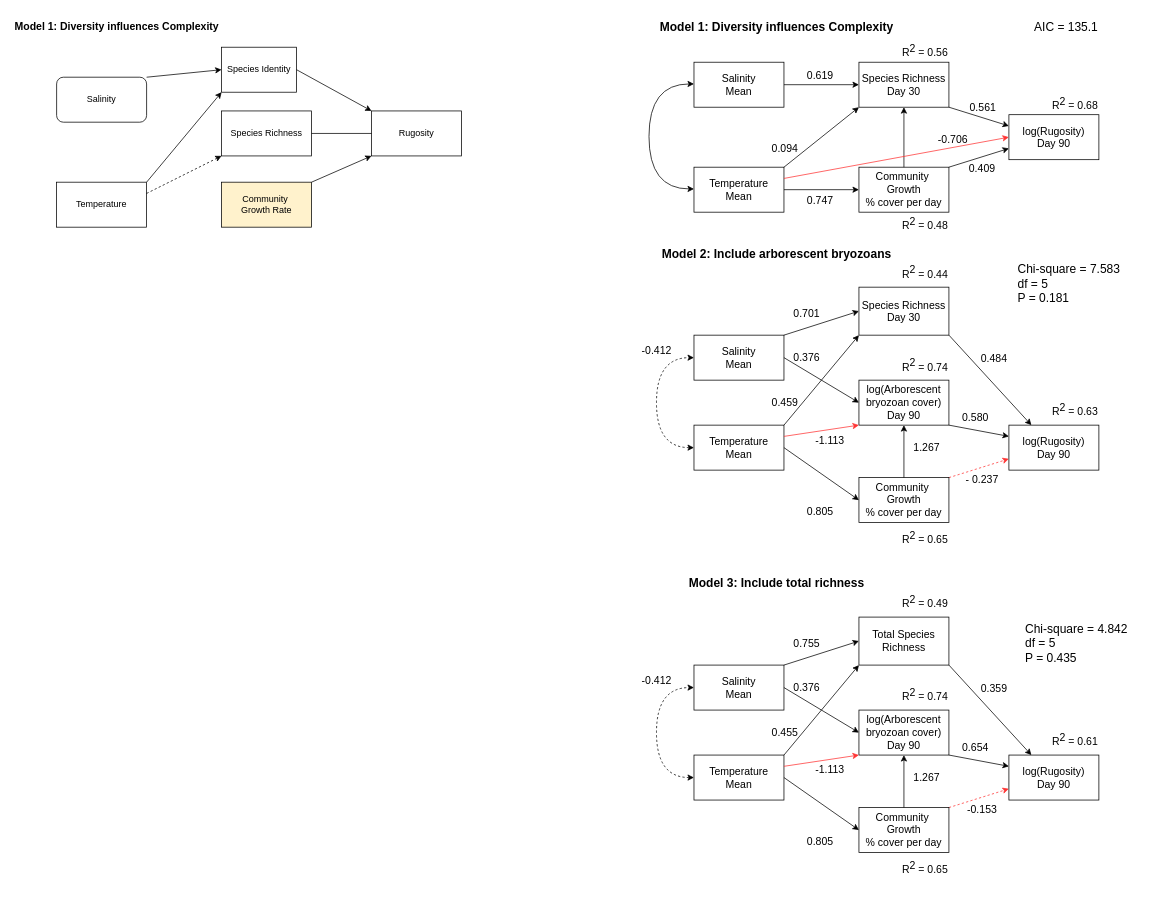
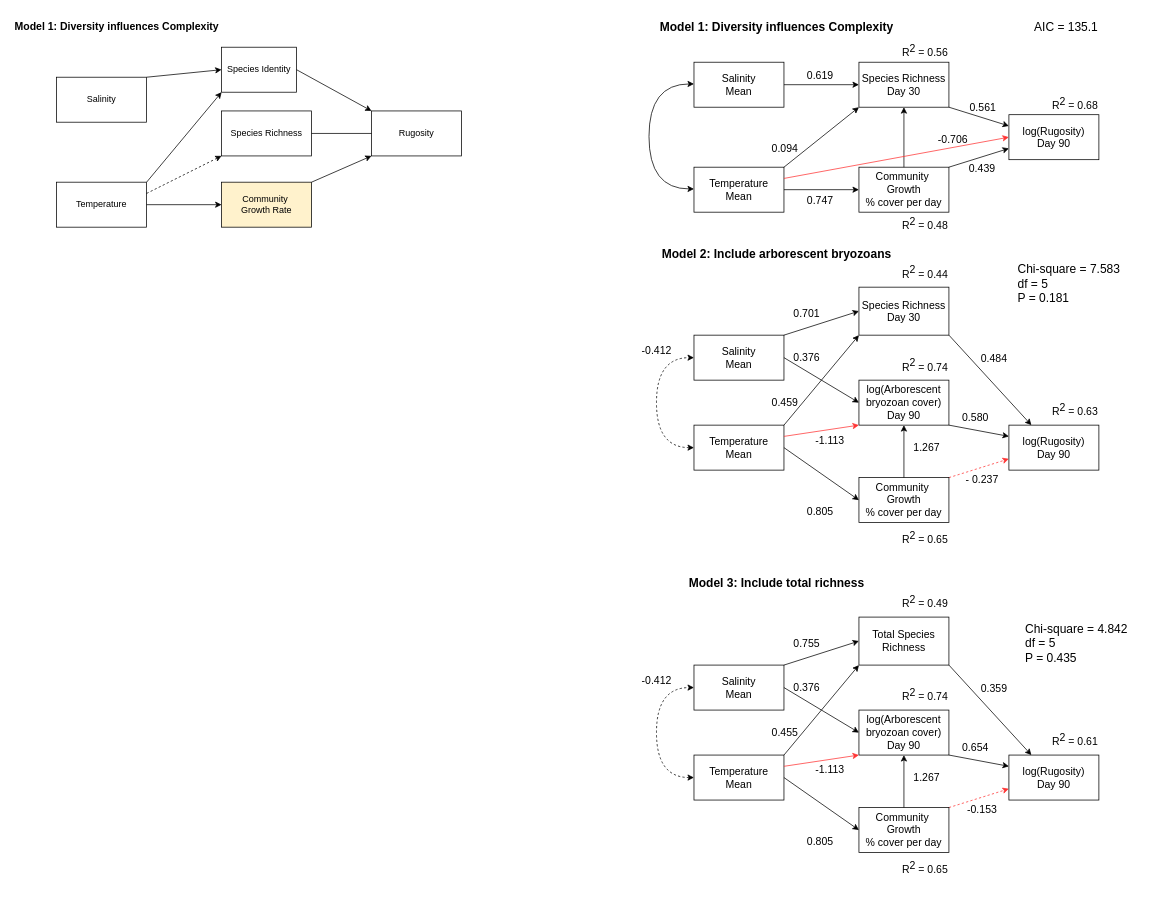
(102, 99) -> (102, 99)
(983, 168) -> (983, 168)
none -> (182, 204)
